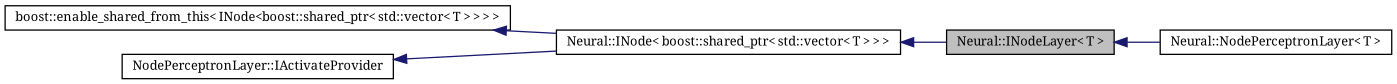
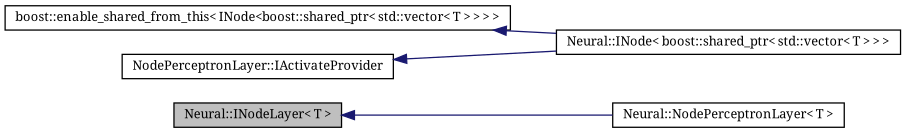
(930, 42) -> none
